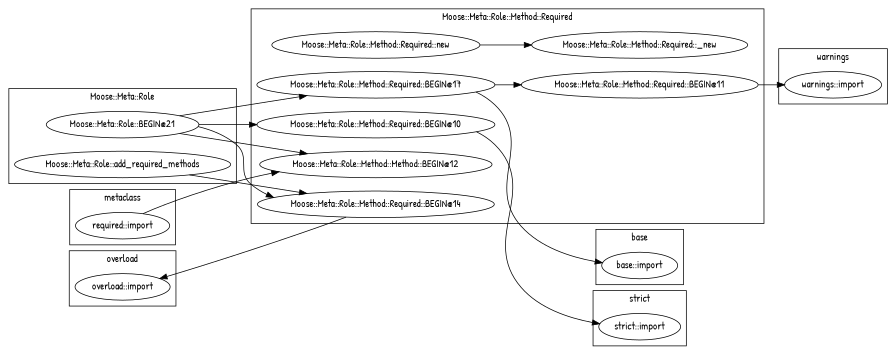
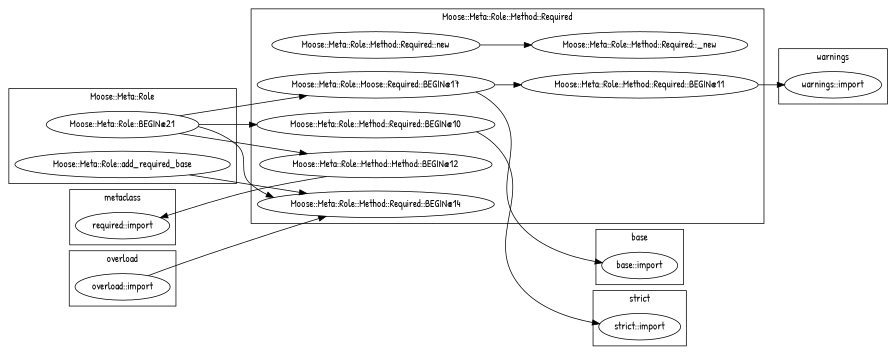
(376, 85) -> (376, 85)
(123, 164) -> (123, 164)
(206, 190) -> (246, 192)
(257, 248) -> (233, 246)
